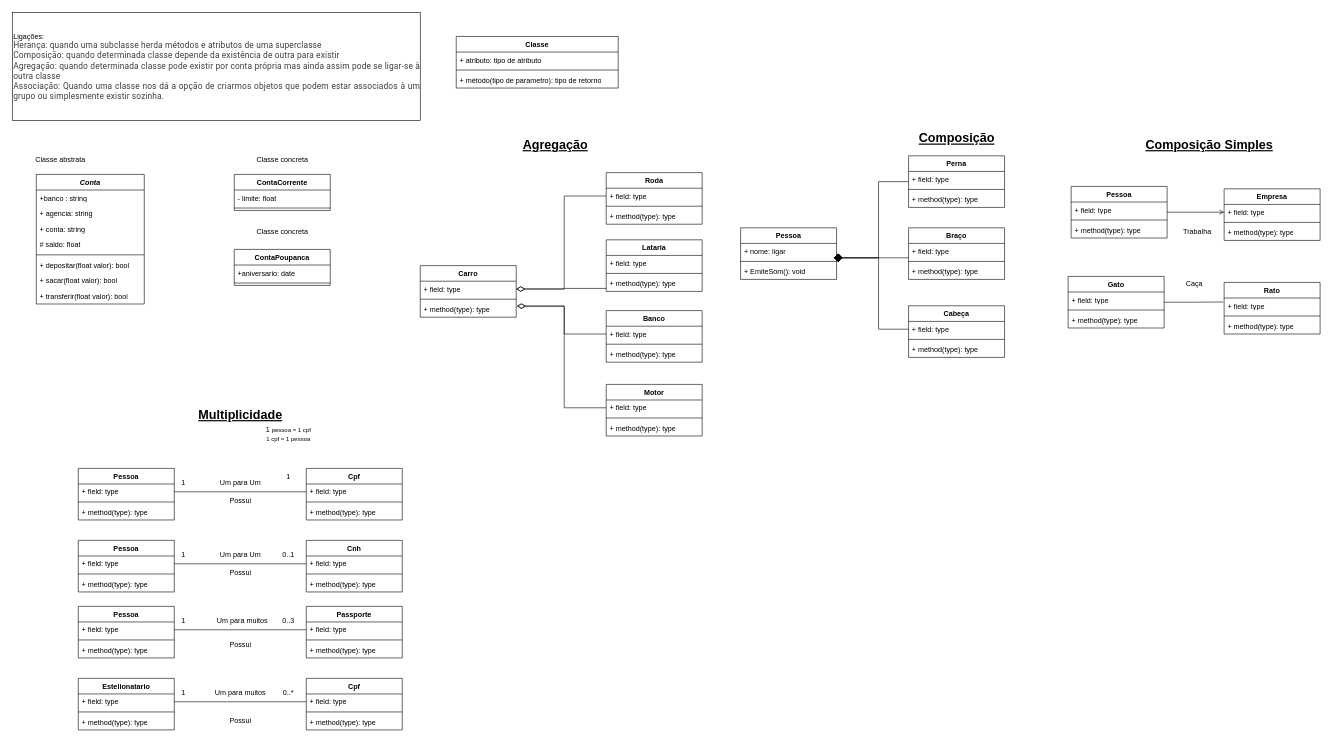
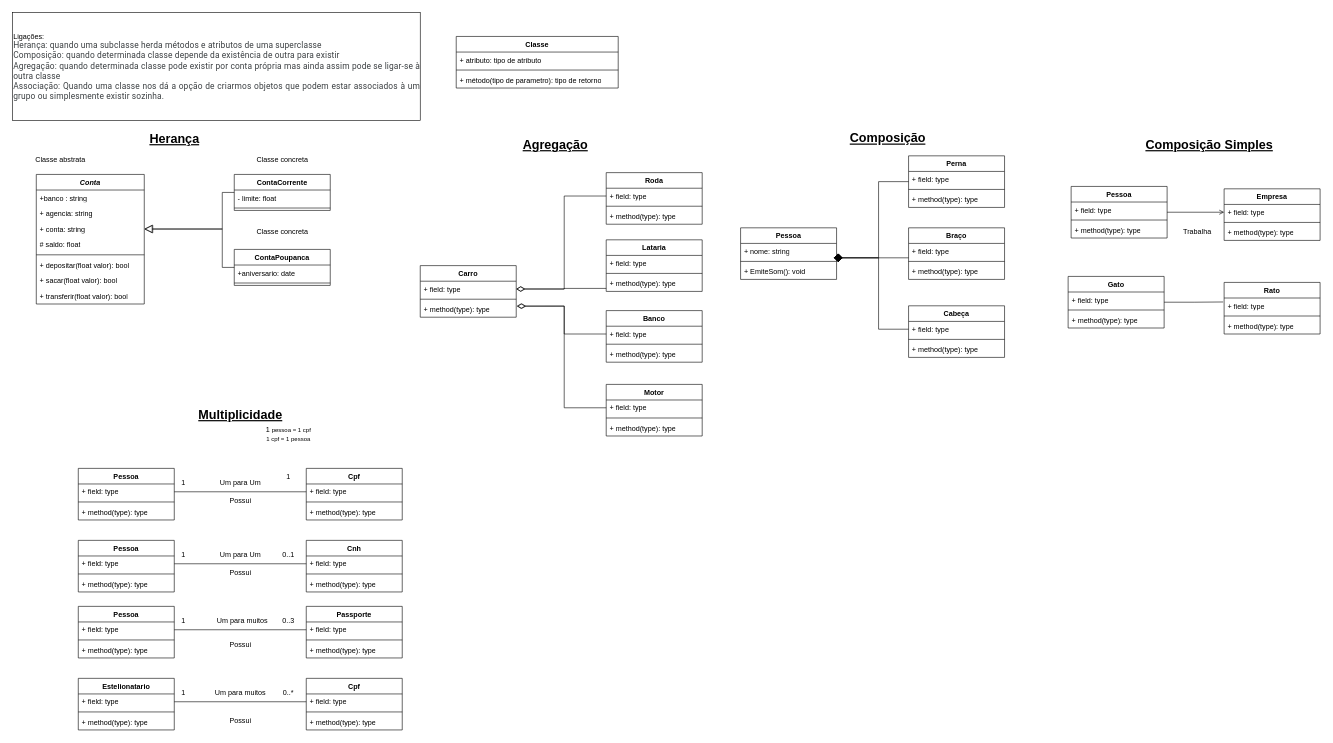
none -> (174, 138)
(957, 138) -> (888, 138)
none -> (222, 203)
(766, 252) -> (769, 252)
none -> (222, 254)
(1194, 284) -> none
